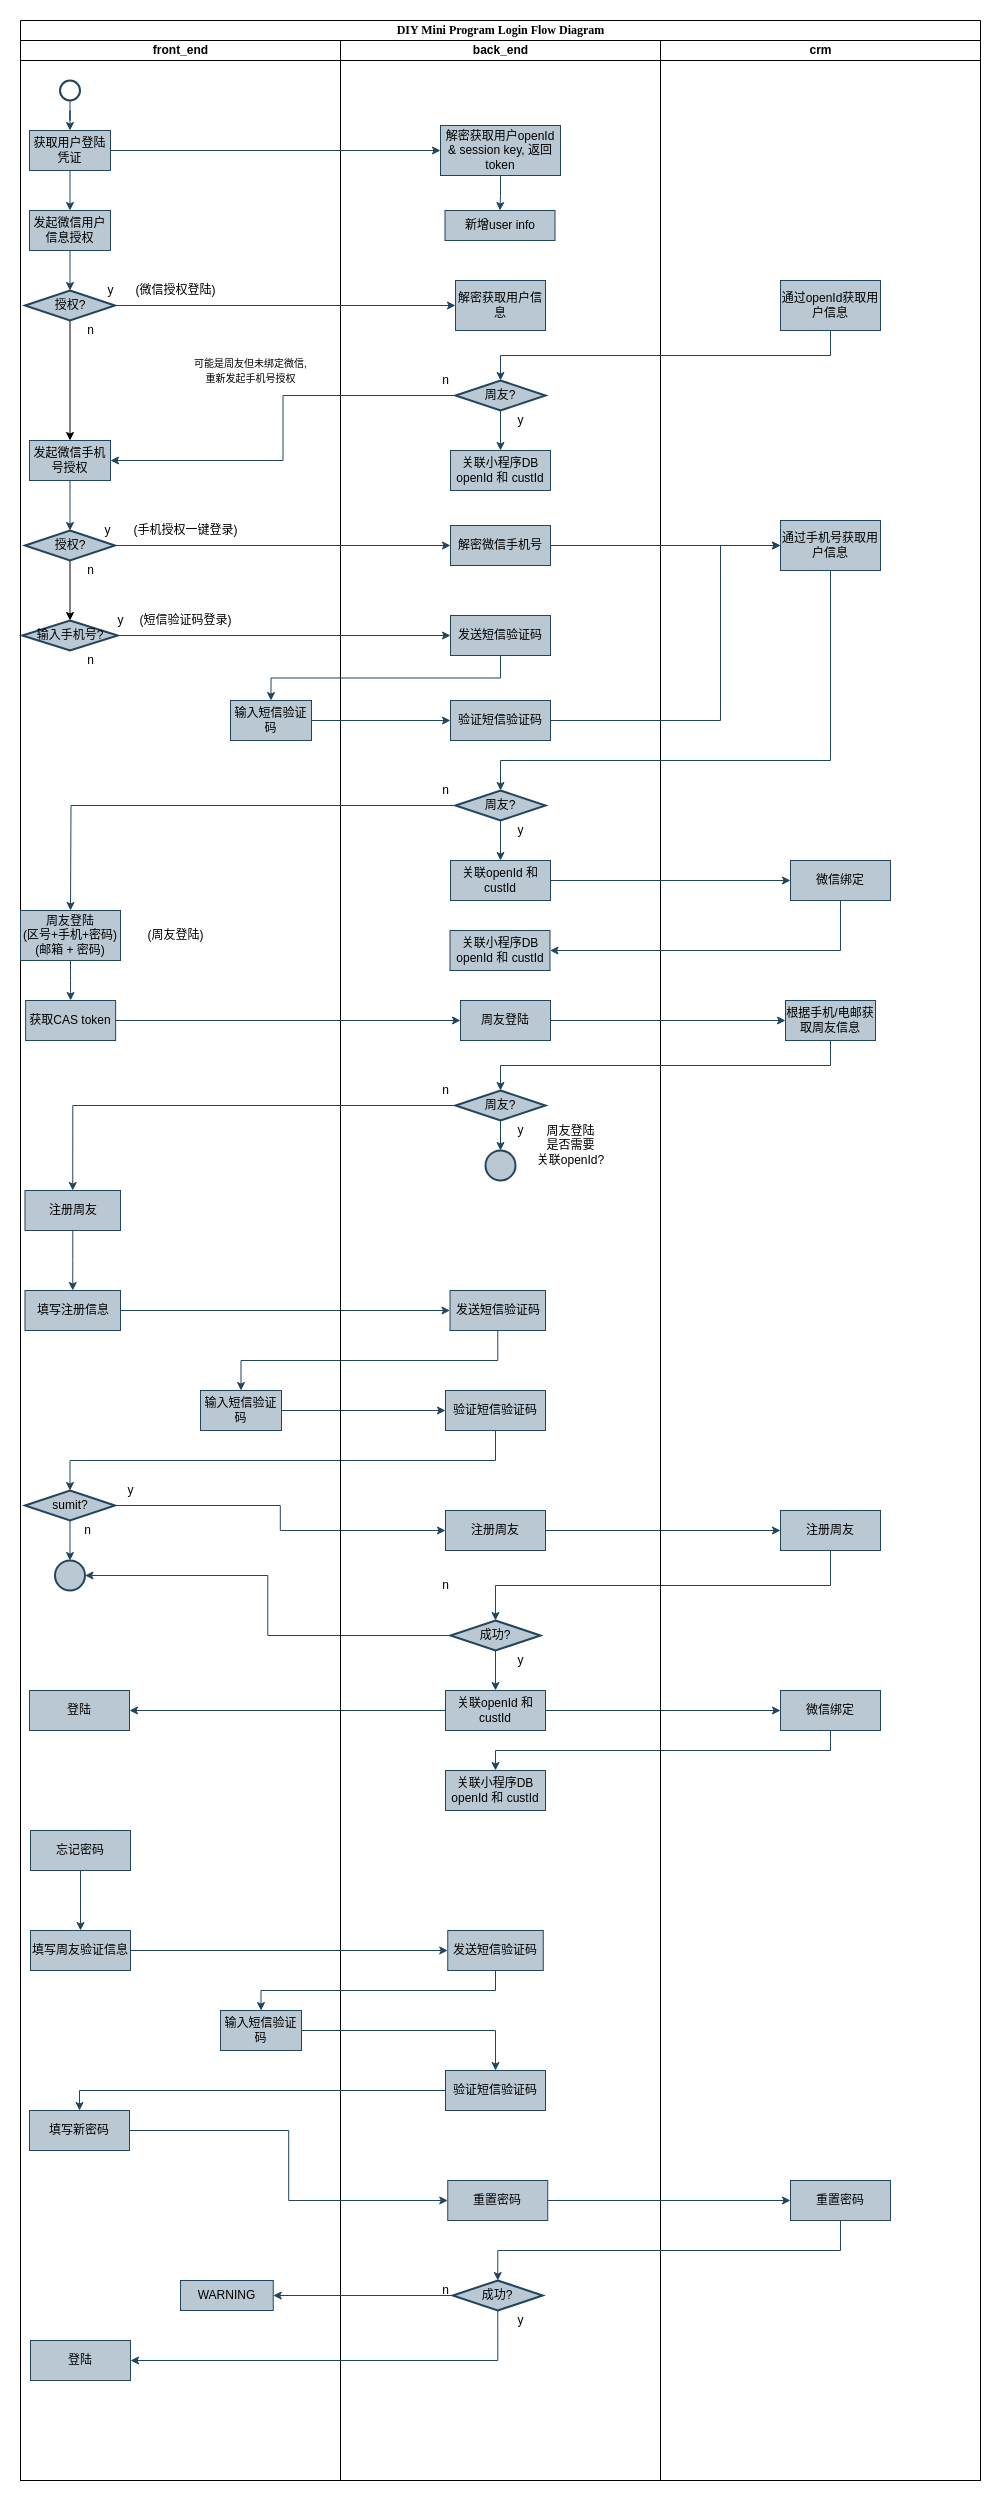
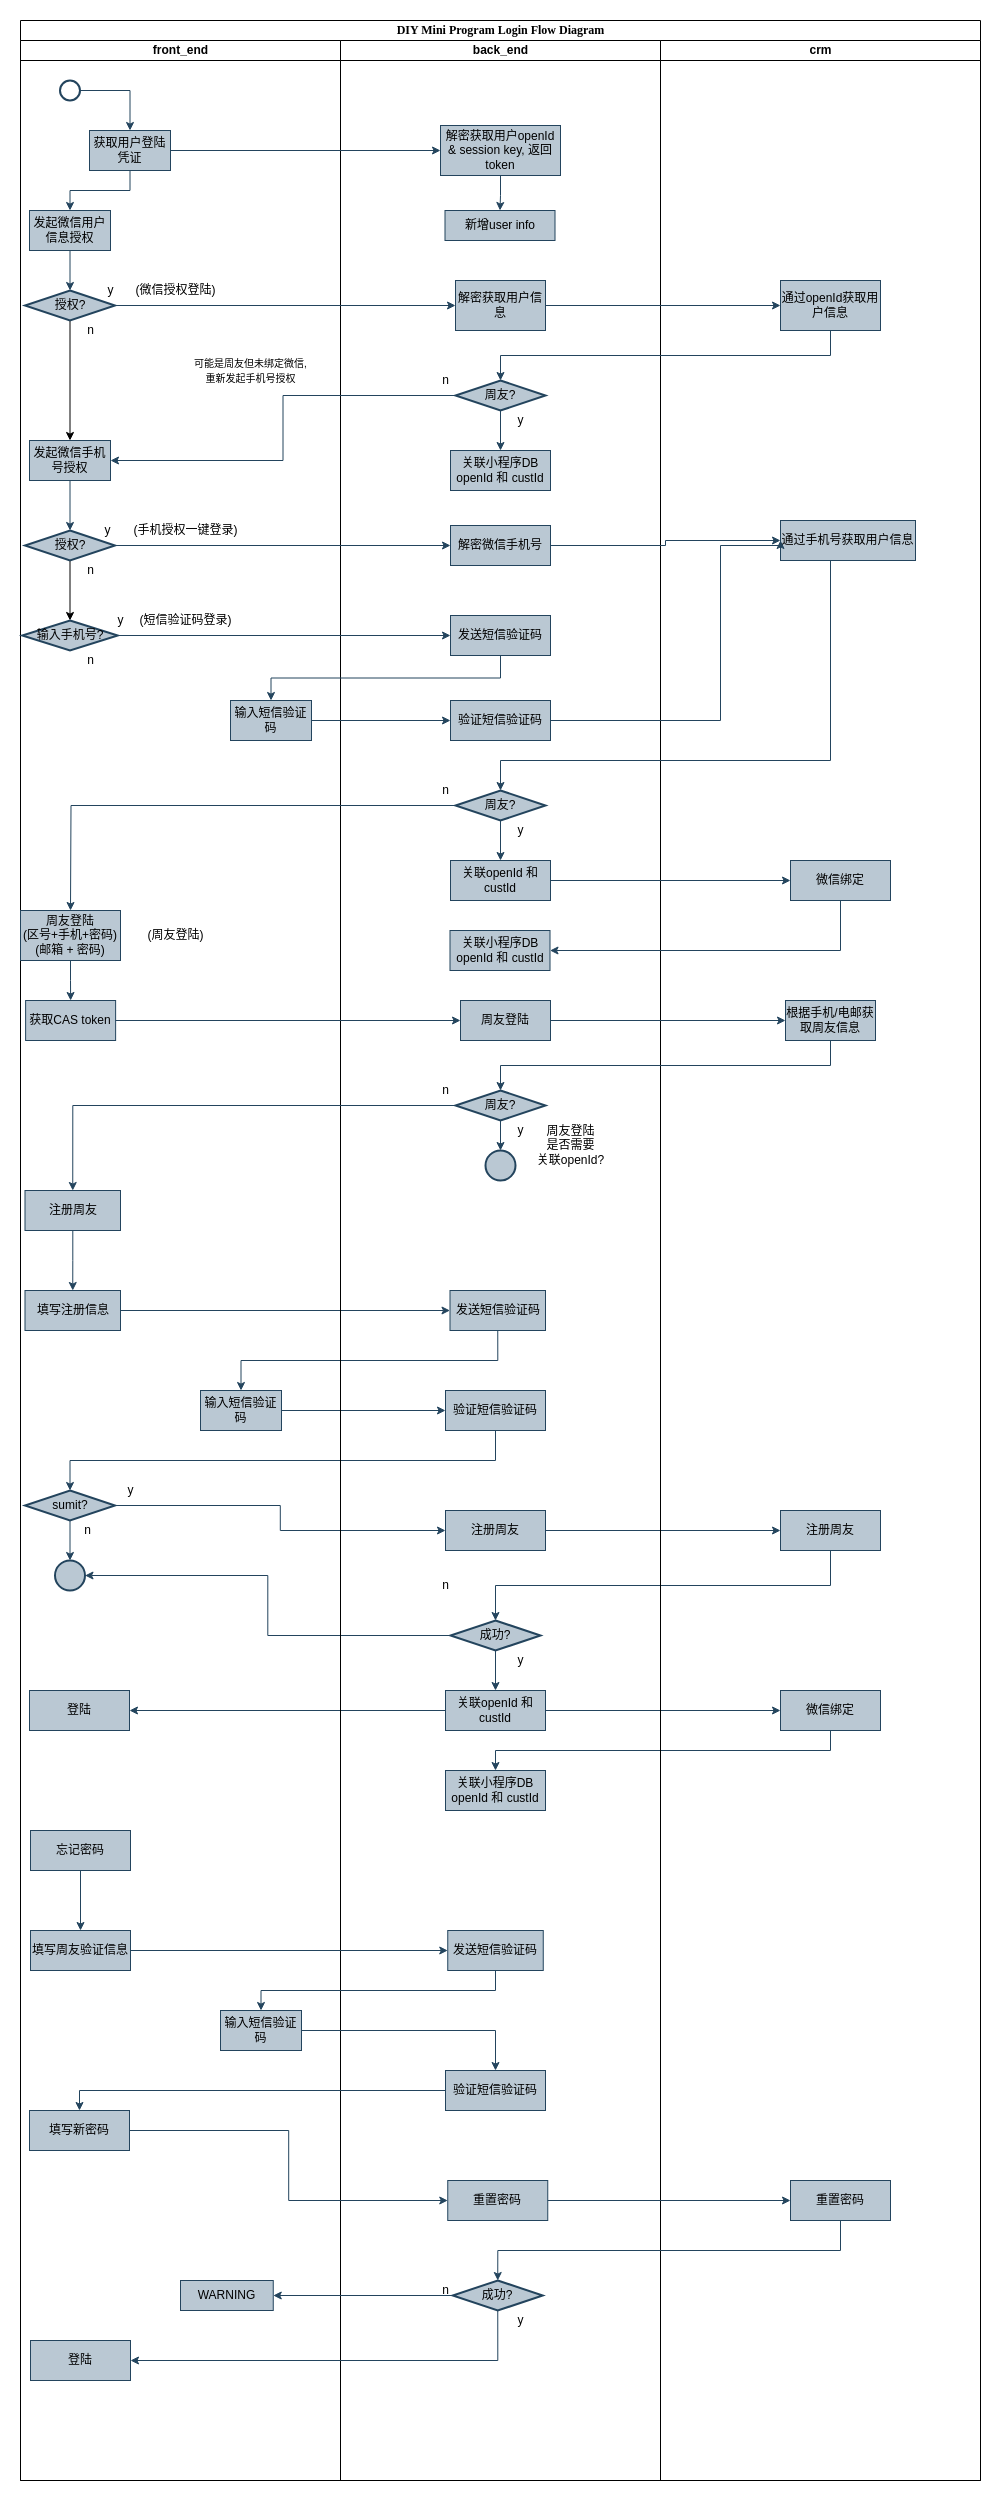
(70, 151) -> (130, 151)
none -> (658, 306)
(831, 546) -> (848, 541)
